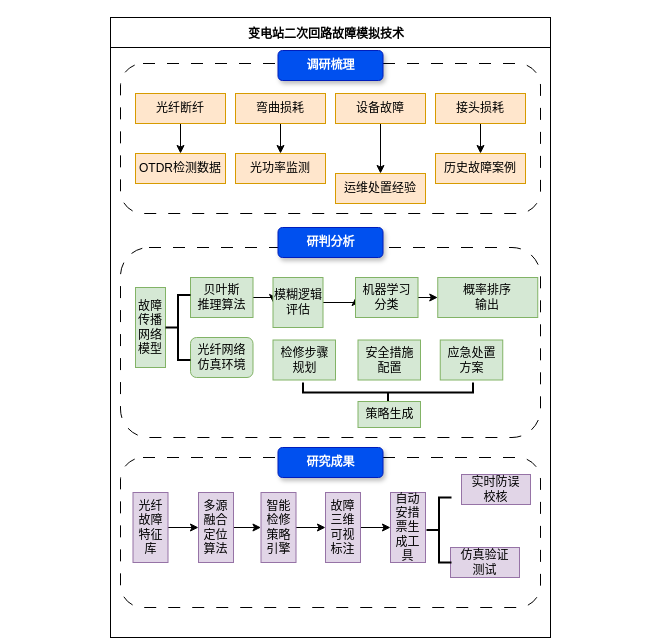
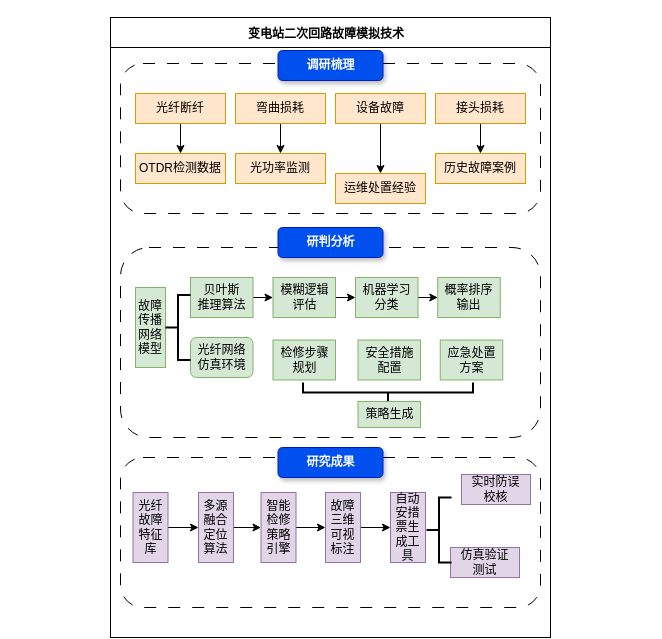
(488, 298) -> (469, 298)
(298, 303) -> (304, 298)
